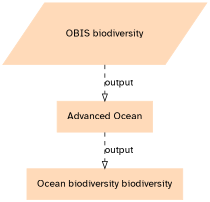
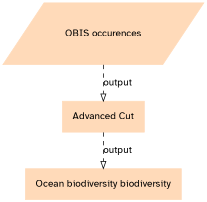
(105, 34) -> (103, 34)
(105, 117) -> (103, 117)
